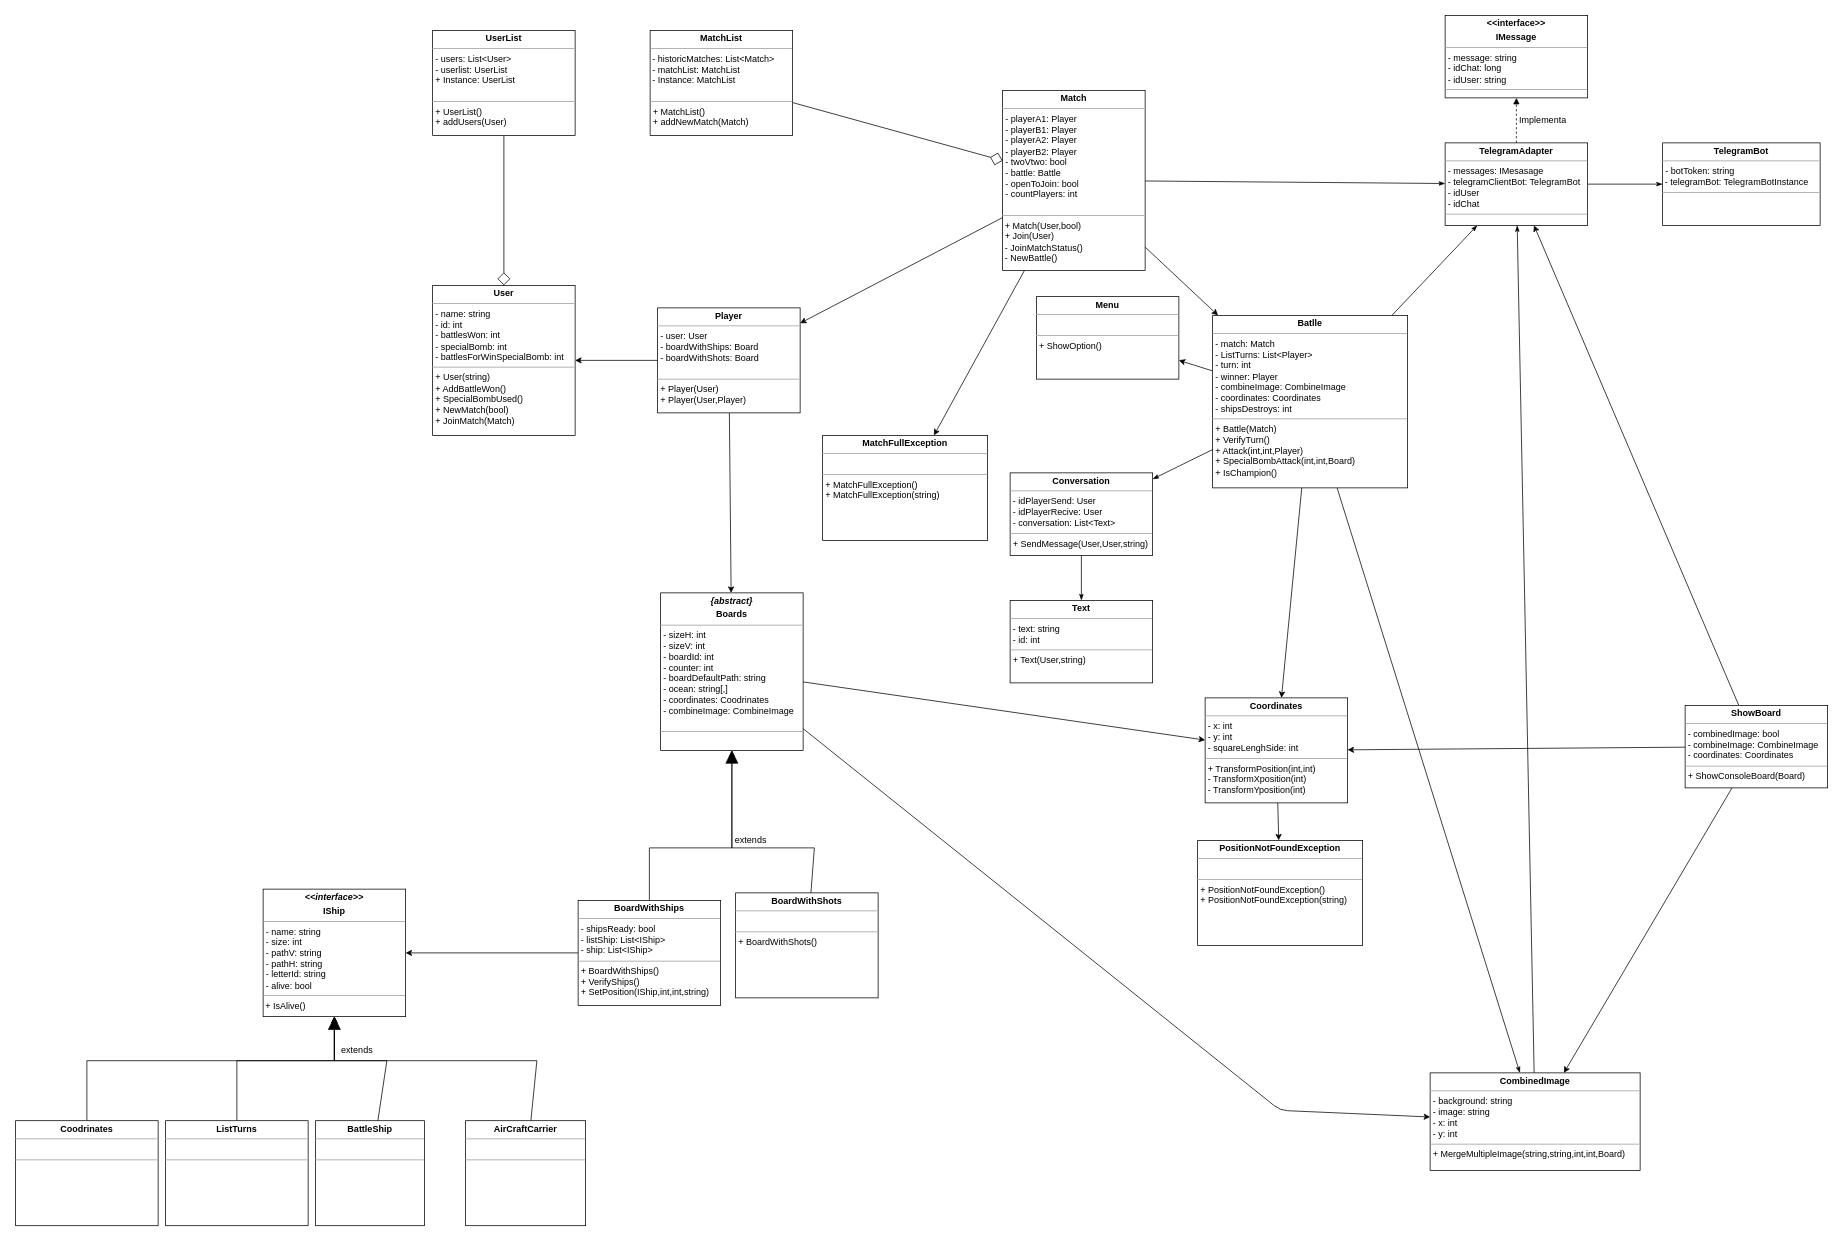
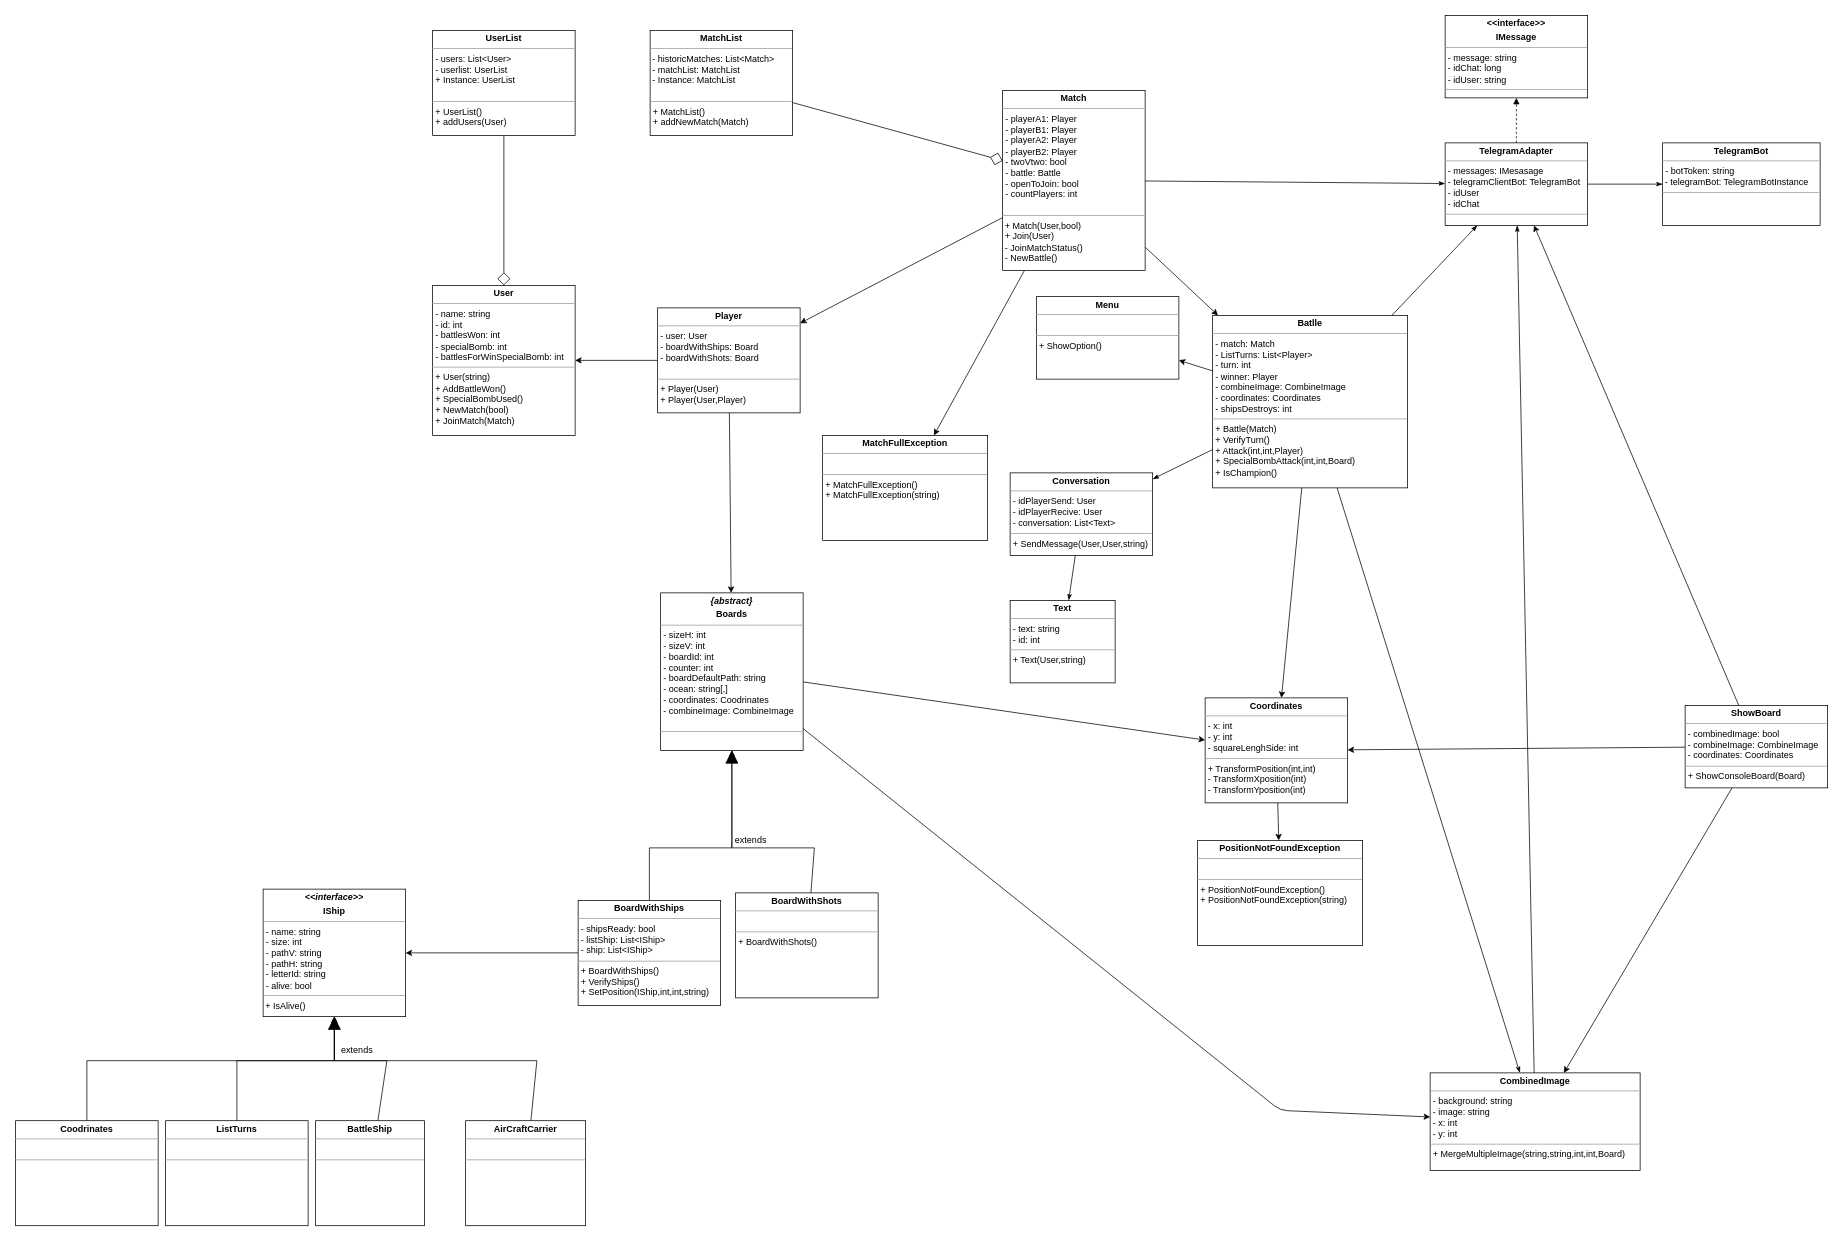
(1542, 120) -> none
(1081, 642) -> (1062, 642)
